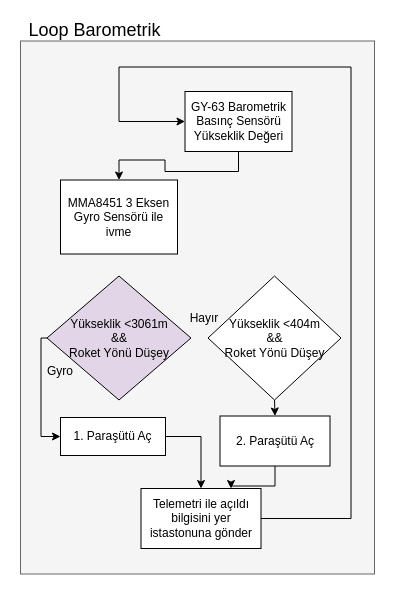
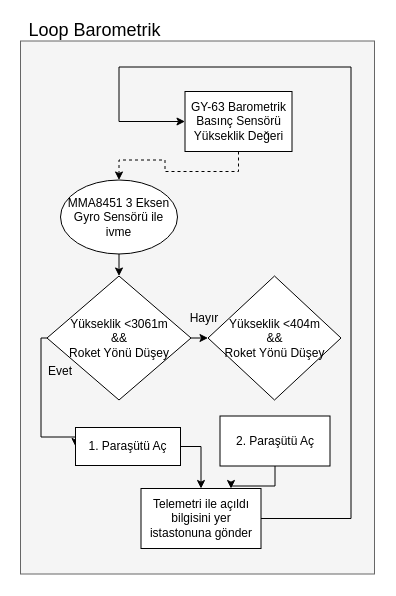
(178, 172) -> (178, 172)
(119, 217) -> (119, 217)
none -> (119, 261)
(119, 338) -> (119, 338)
none -> (196, 338)
(61, 372) -> (61, 372)
(275, 404) -> none
(113, 437) -> (128, 447)
